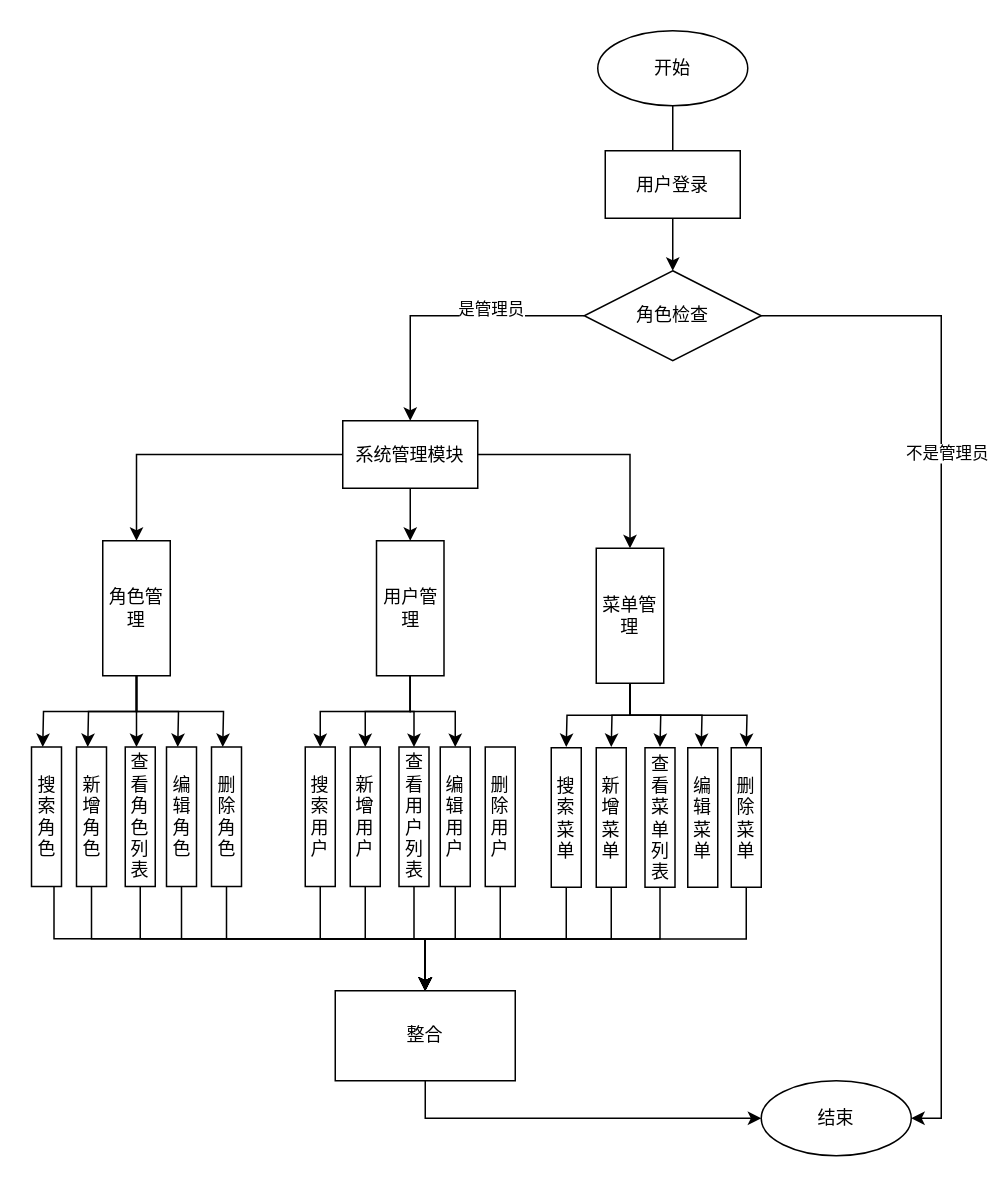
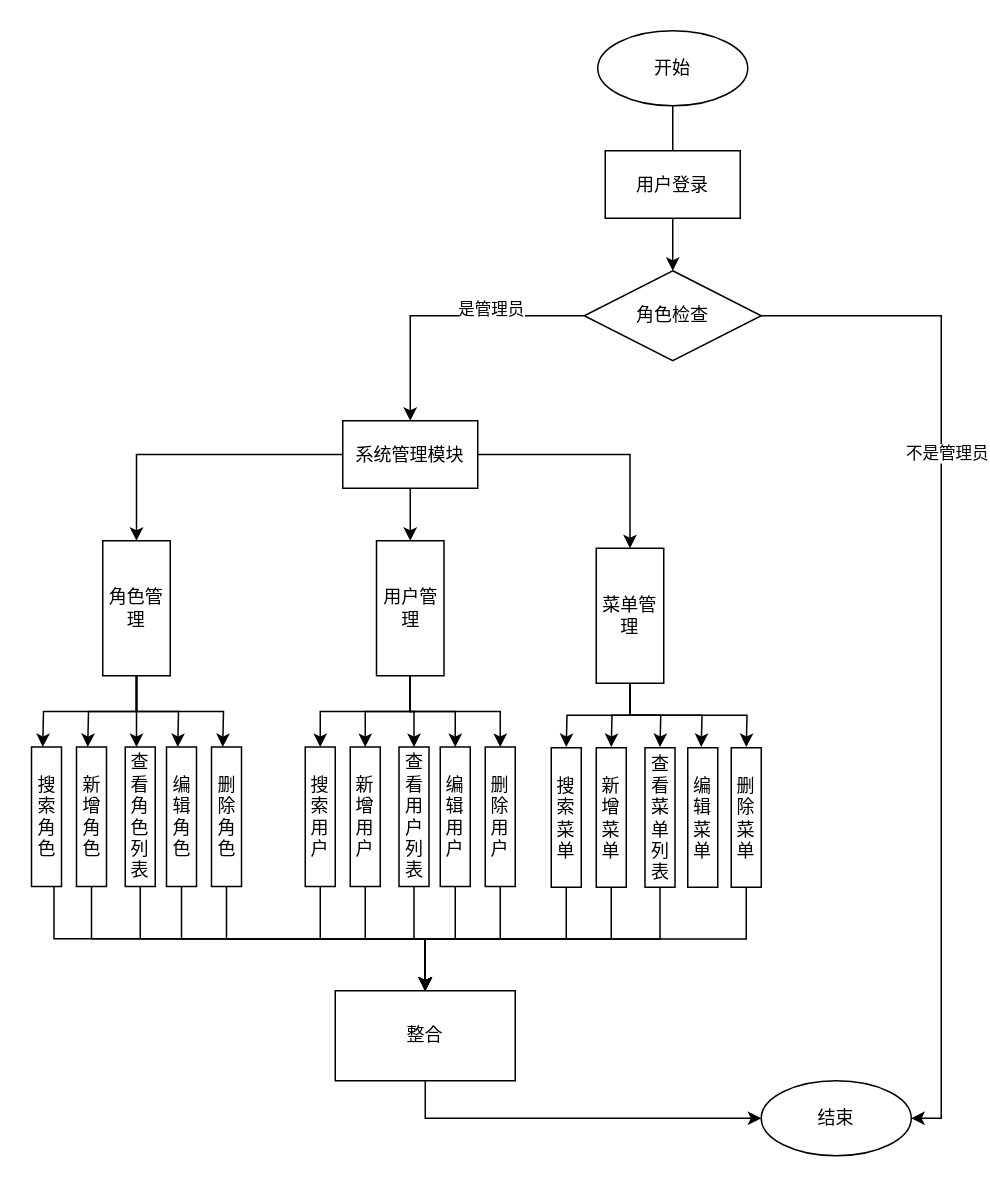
none -> (491, 711)
